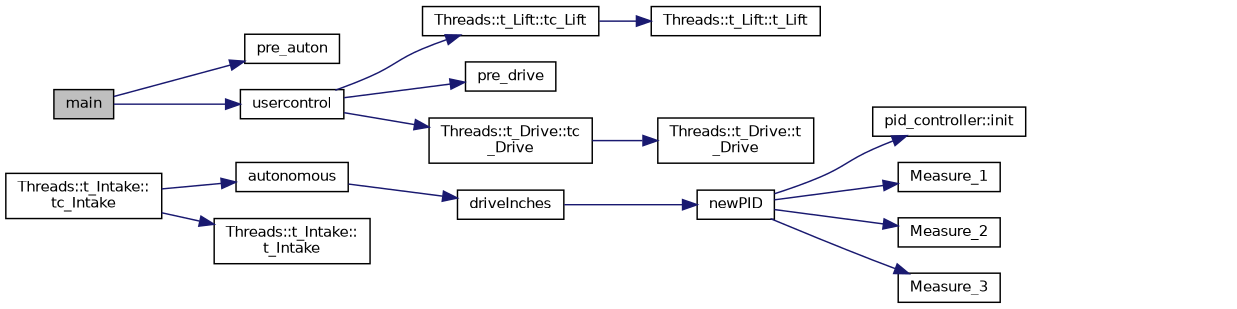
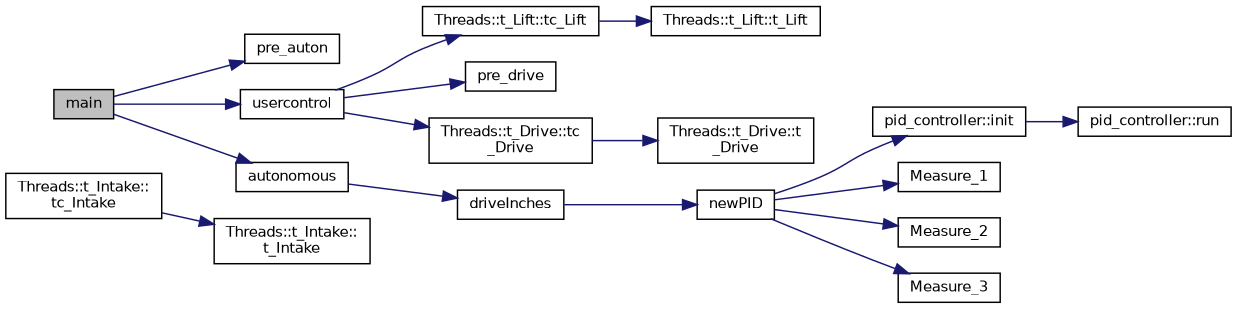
none -> (1155, 122)
(191, 186) -> (176, 136)
